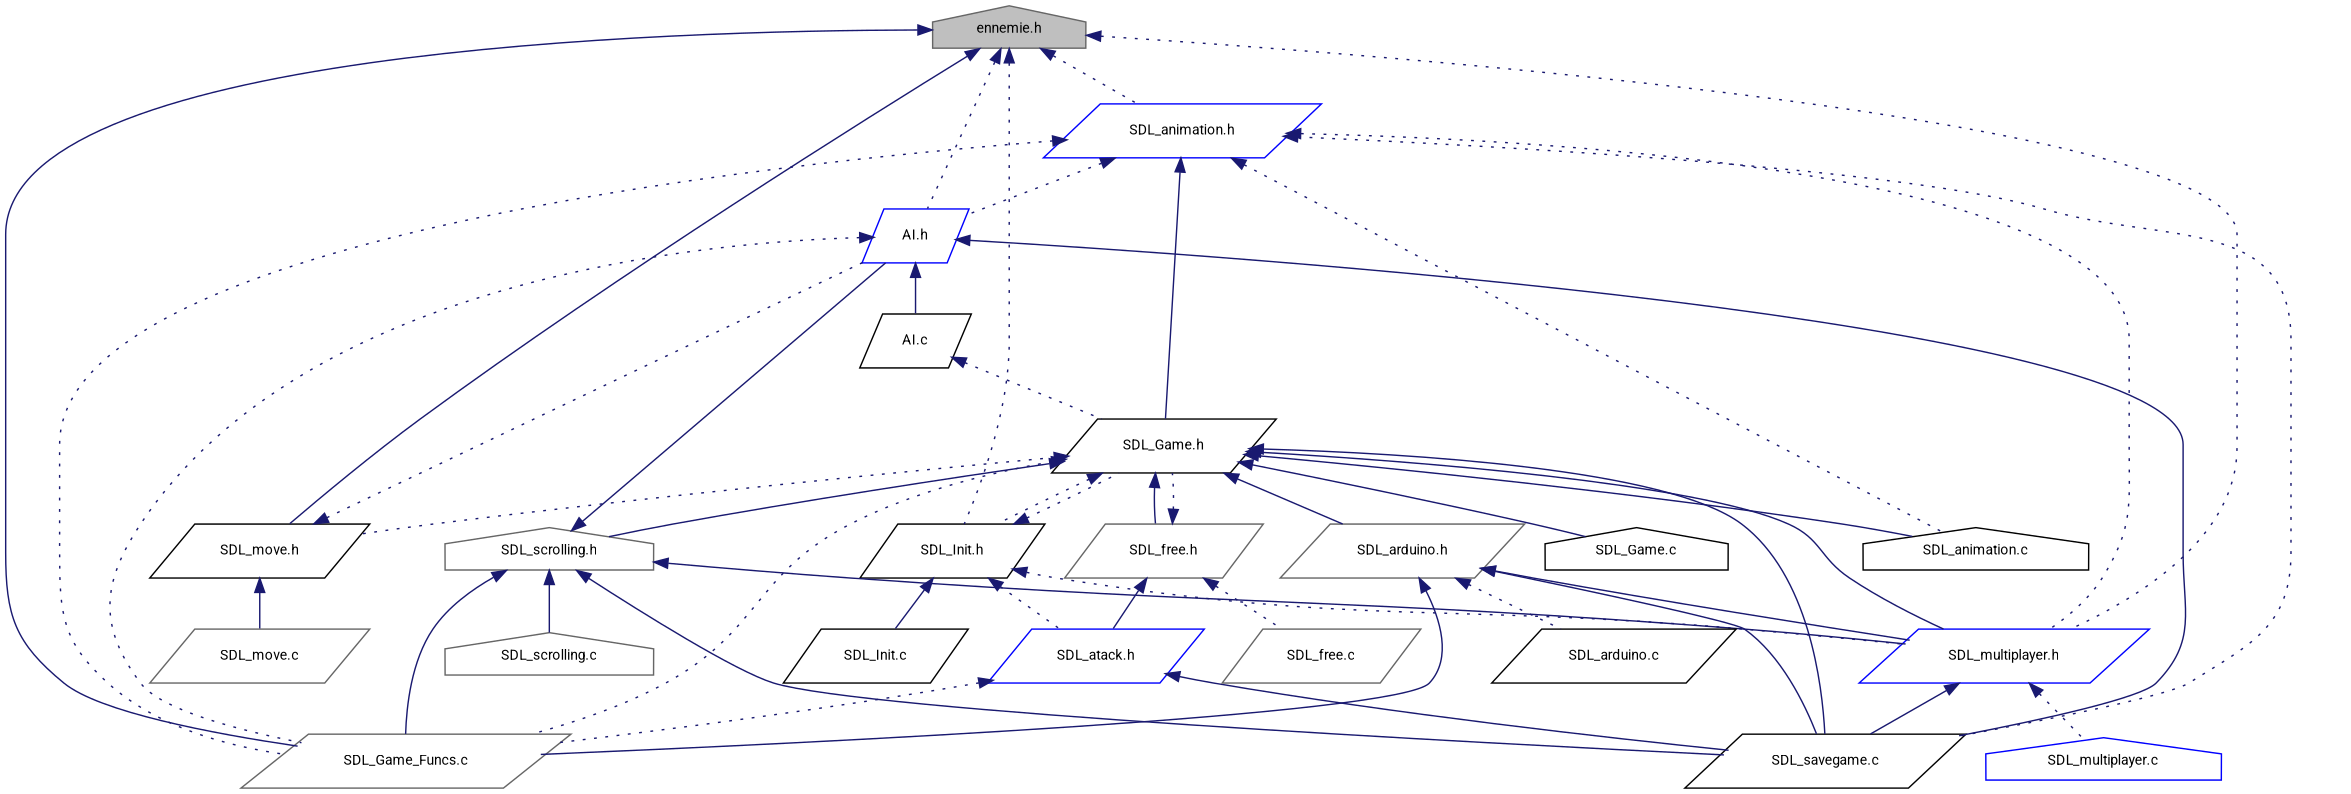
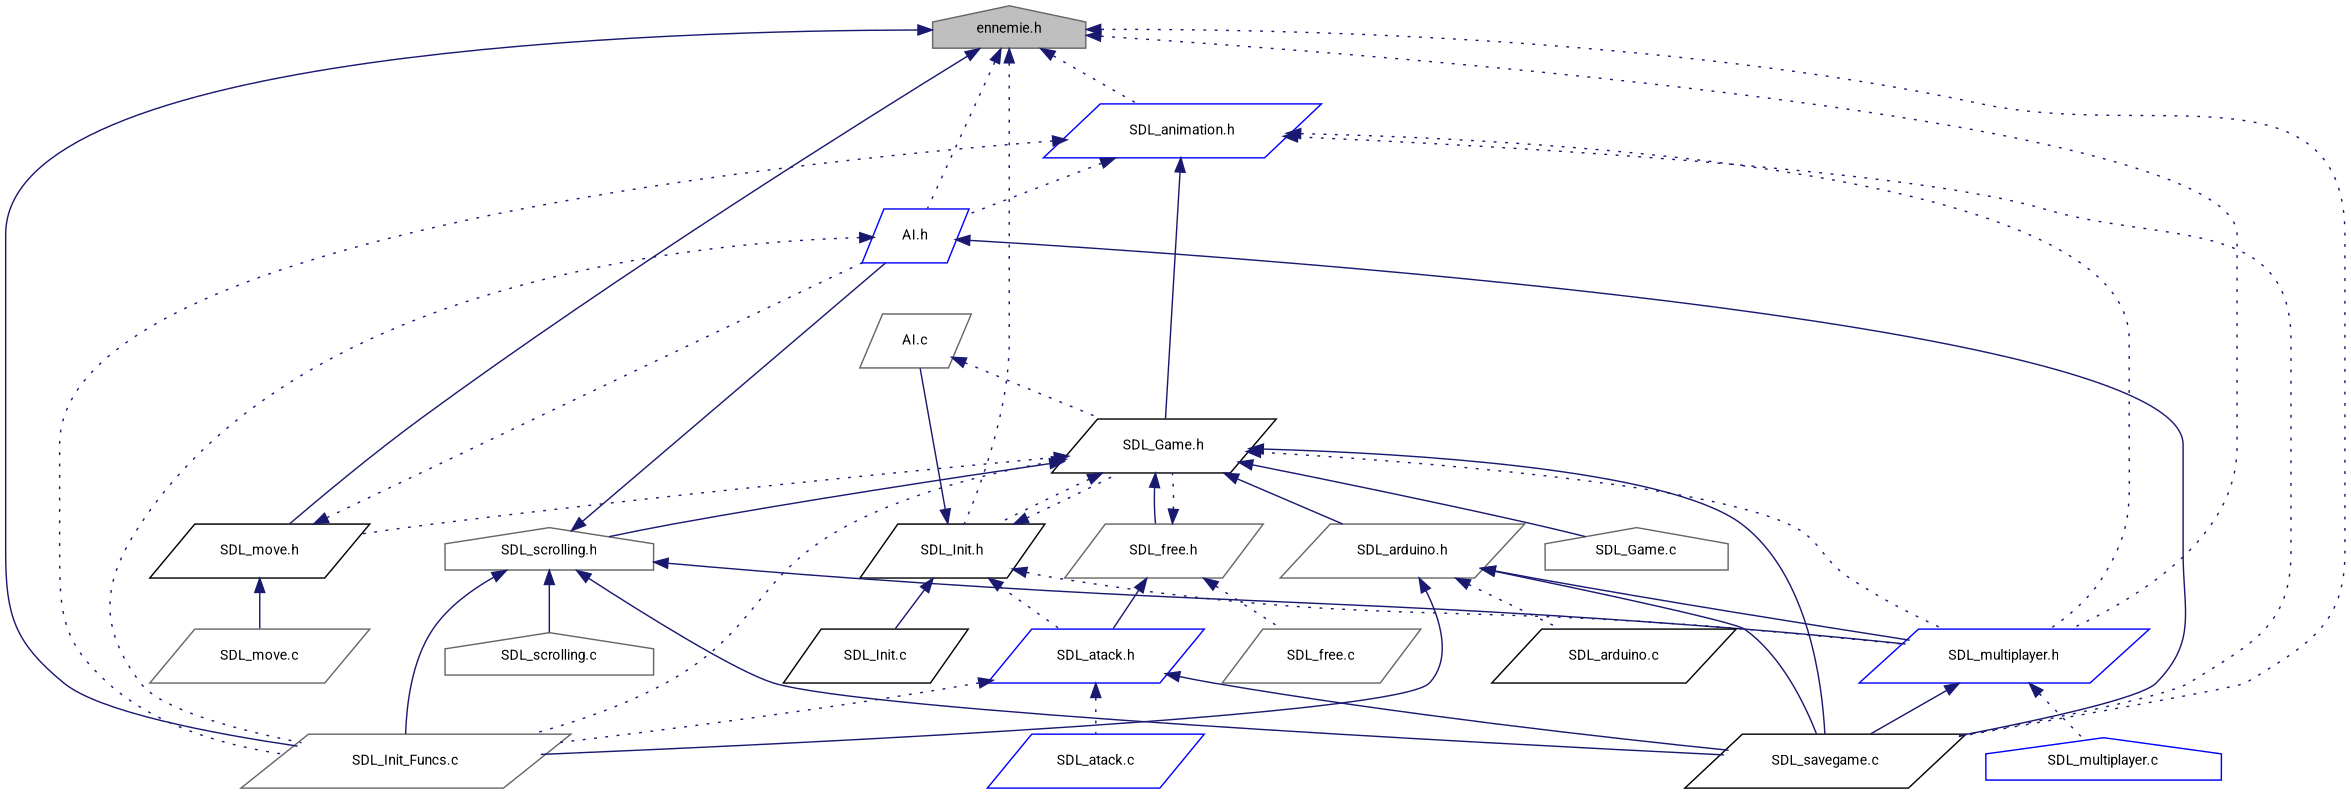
none -> (2147, 116)
(916, 296) -> (933, 439)
(916, 341) -> (916, 341)
(1796, 528) -> (1727, 505)
(1637, 551) -> (1637, 551)
(1976, 551) -> none
(406, 761) -> (406, 761)
none -> (1096, 761)
